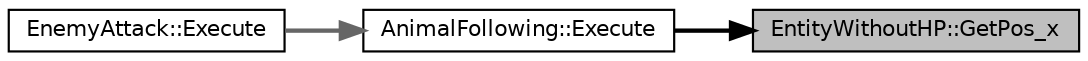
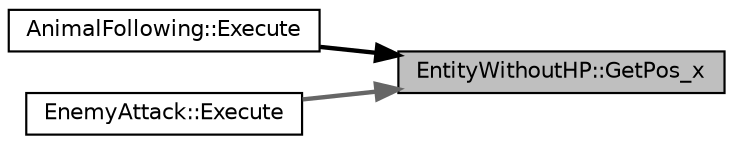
(313, 31) -> (339, 96)
